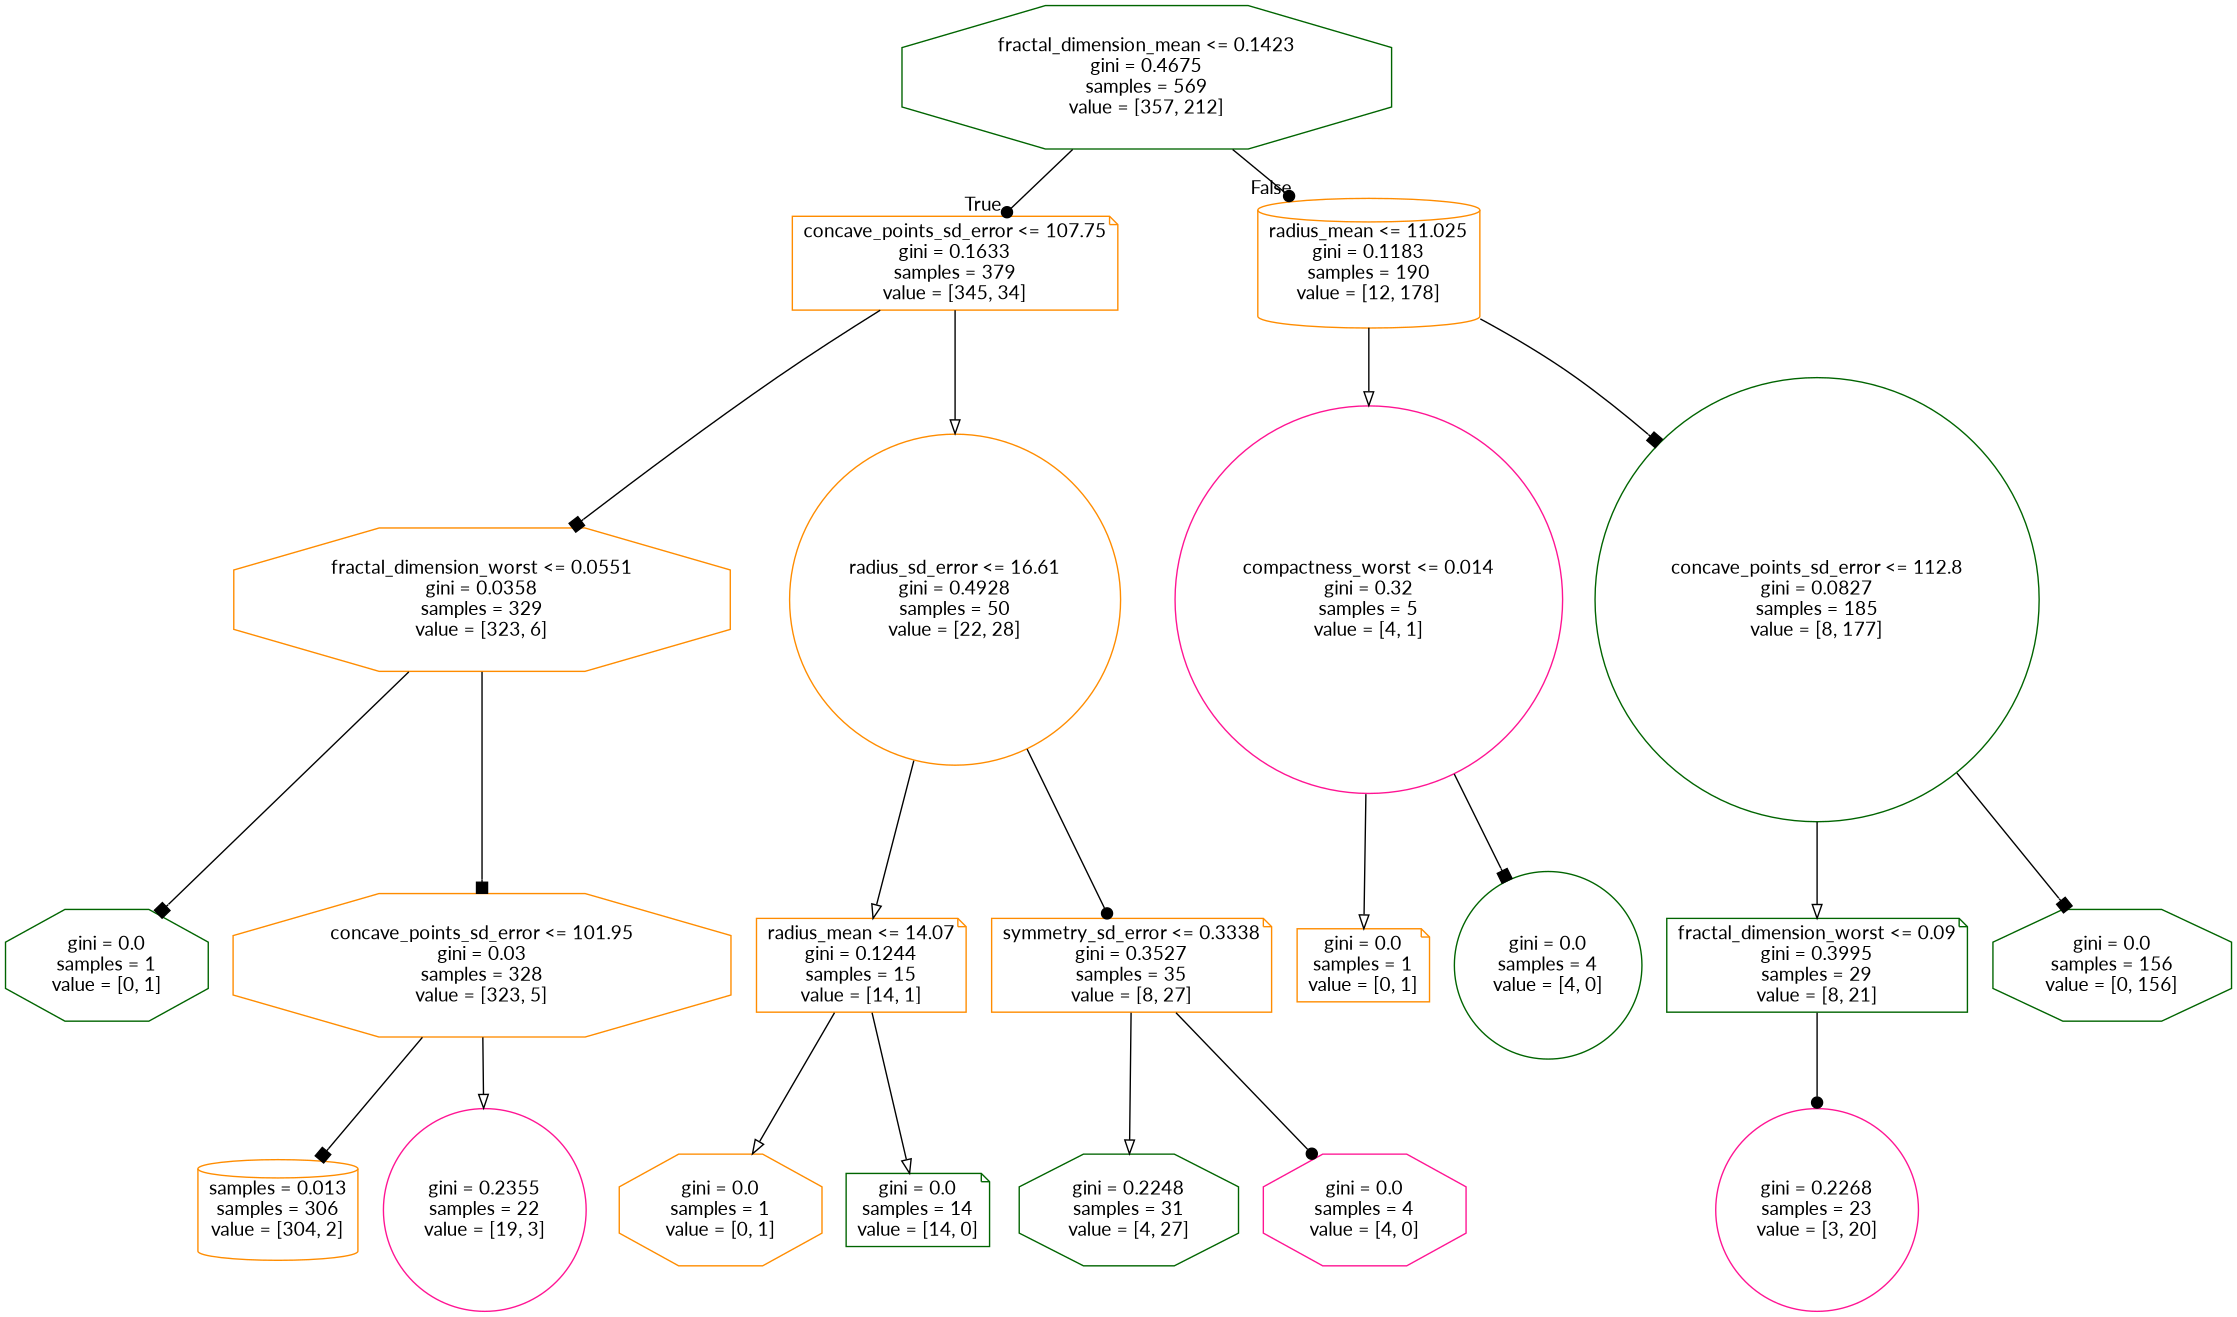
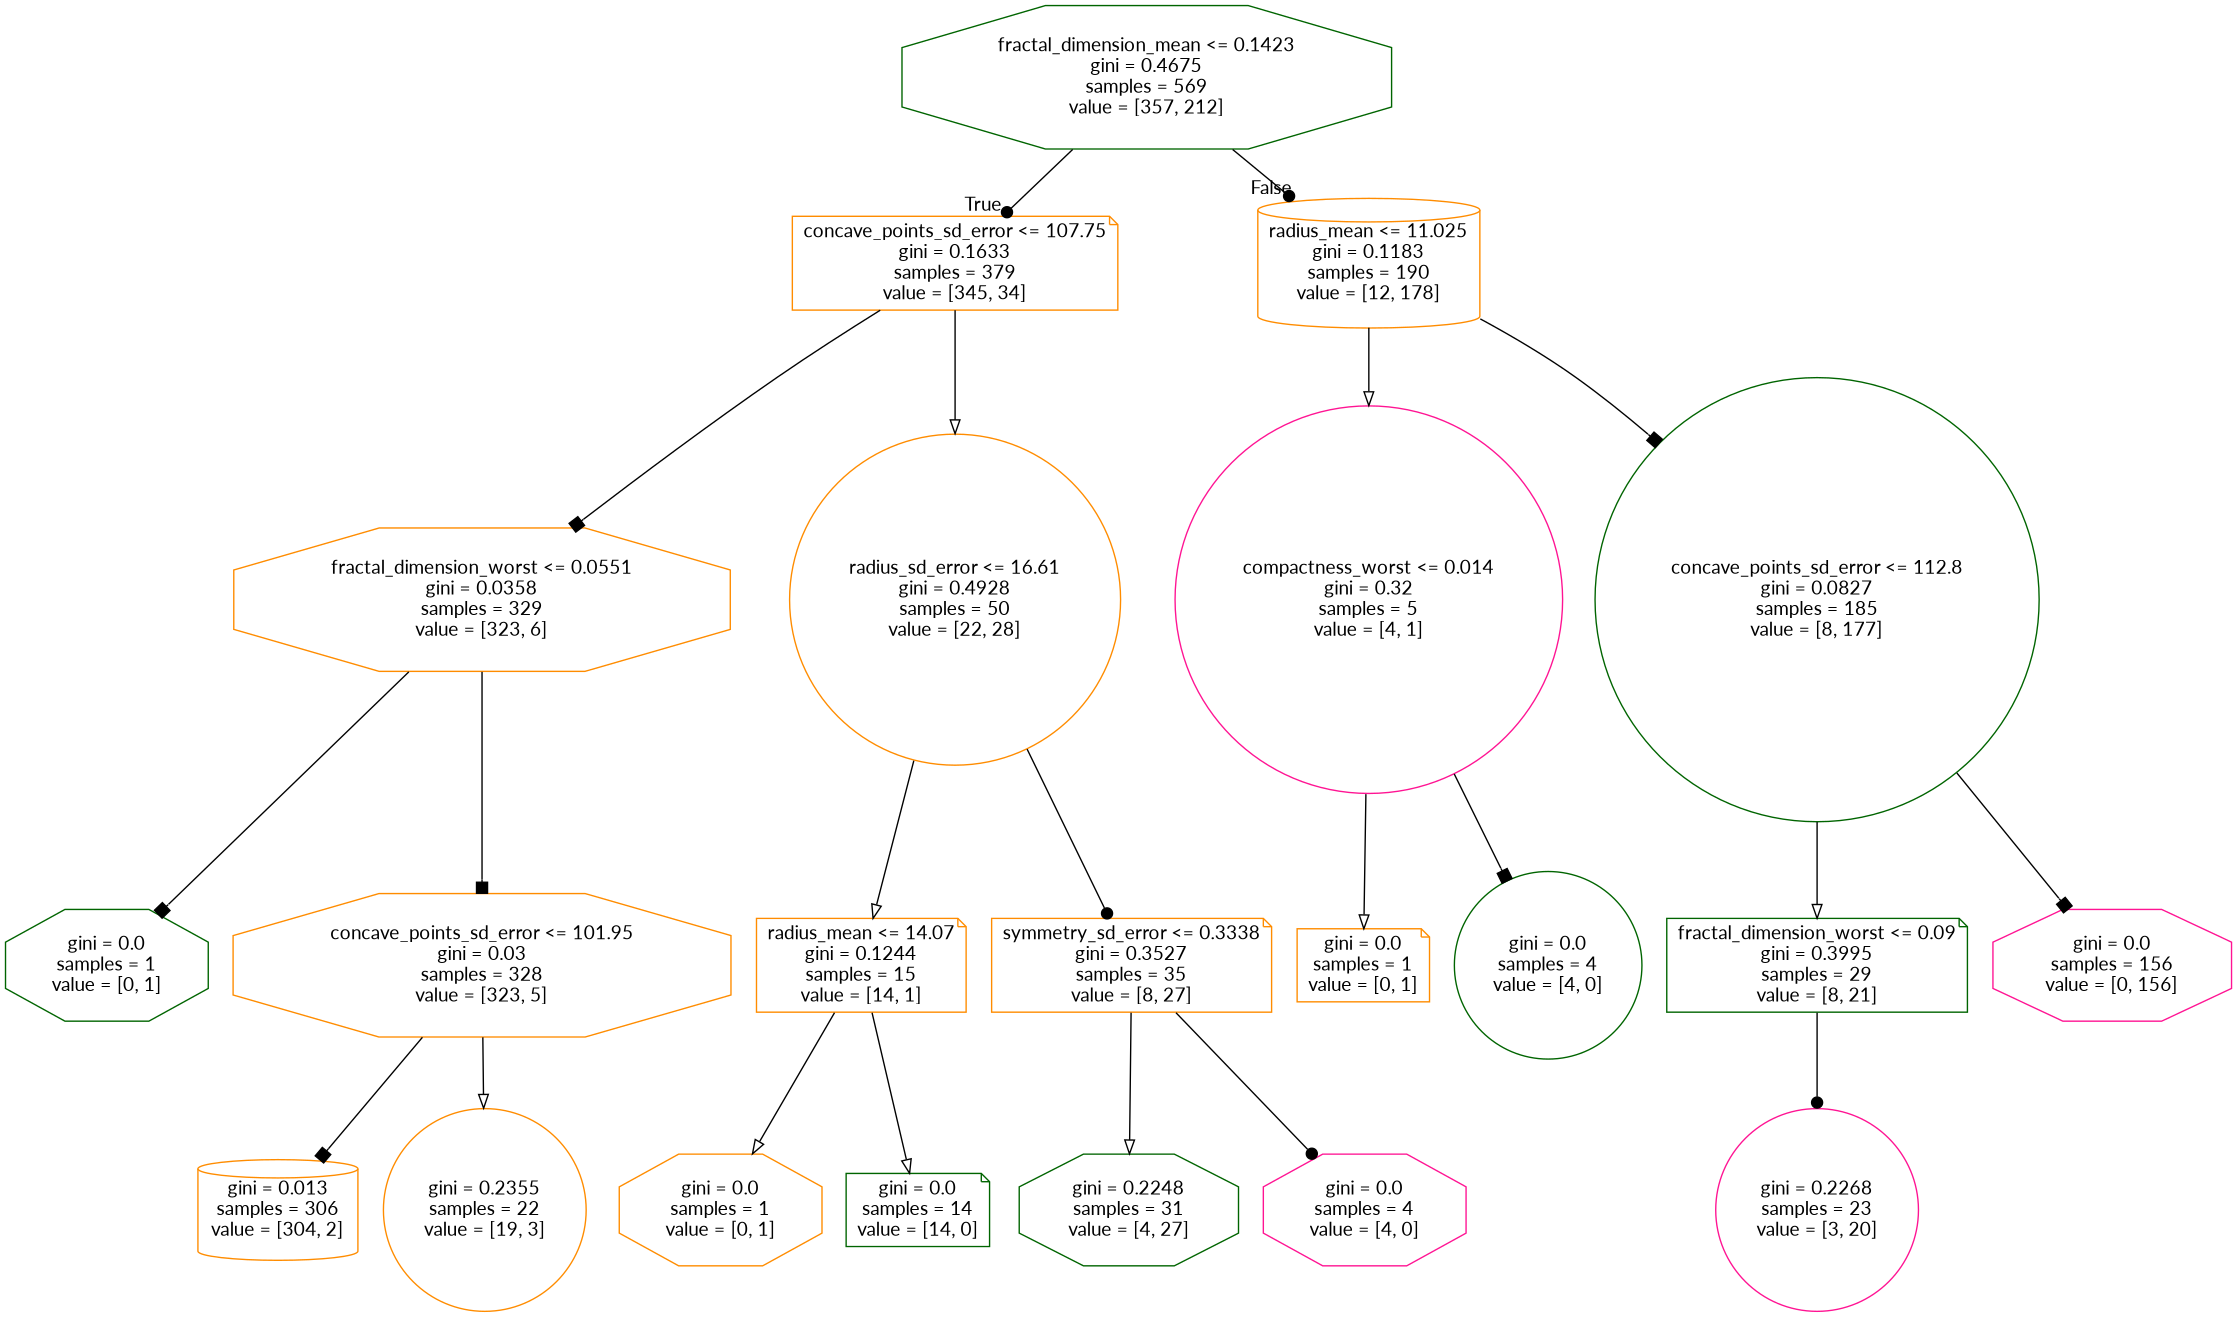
(2112, 965) -> (2112, 965)
(278, 1210) -> (278, 1210)
(485, 1210) -> (485, 1210)
